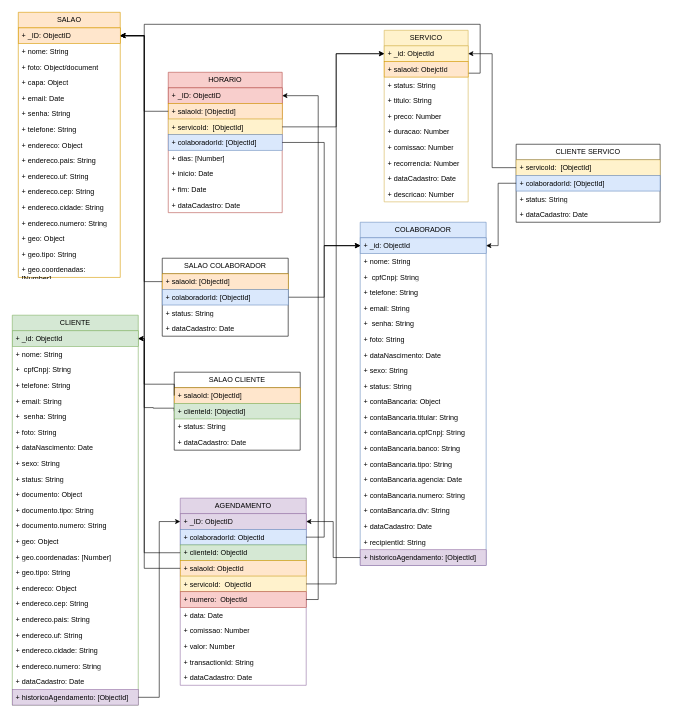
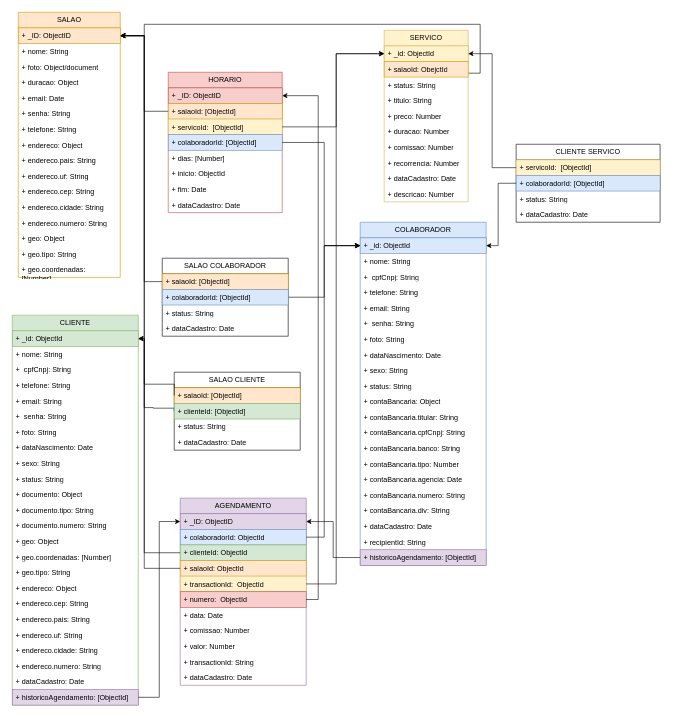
(47, 83) -> (53, 83)
(195, 174) -> (203, 174)
(414, 465) -> (415, 465)
(225, 585) -> (233, 585)
